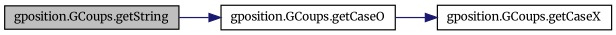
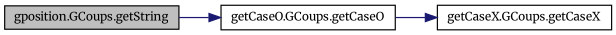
(308, 18) -> (308, 18)
(524, 18) -> (524, 18)
